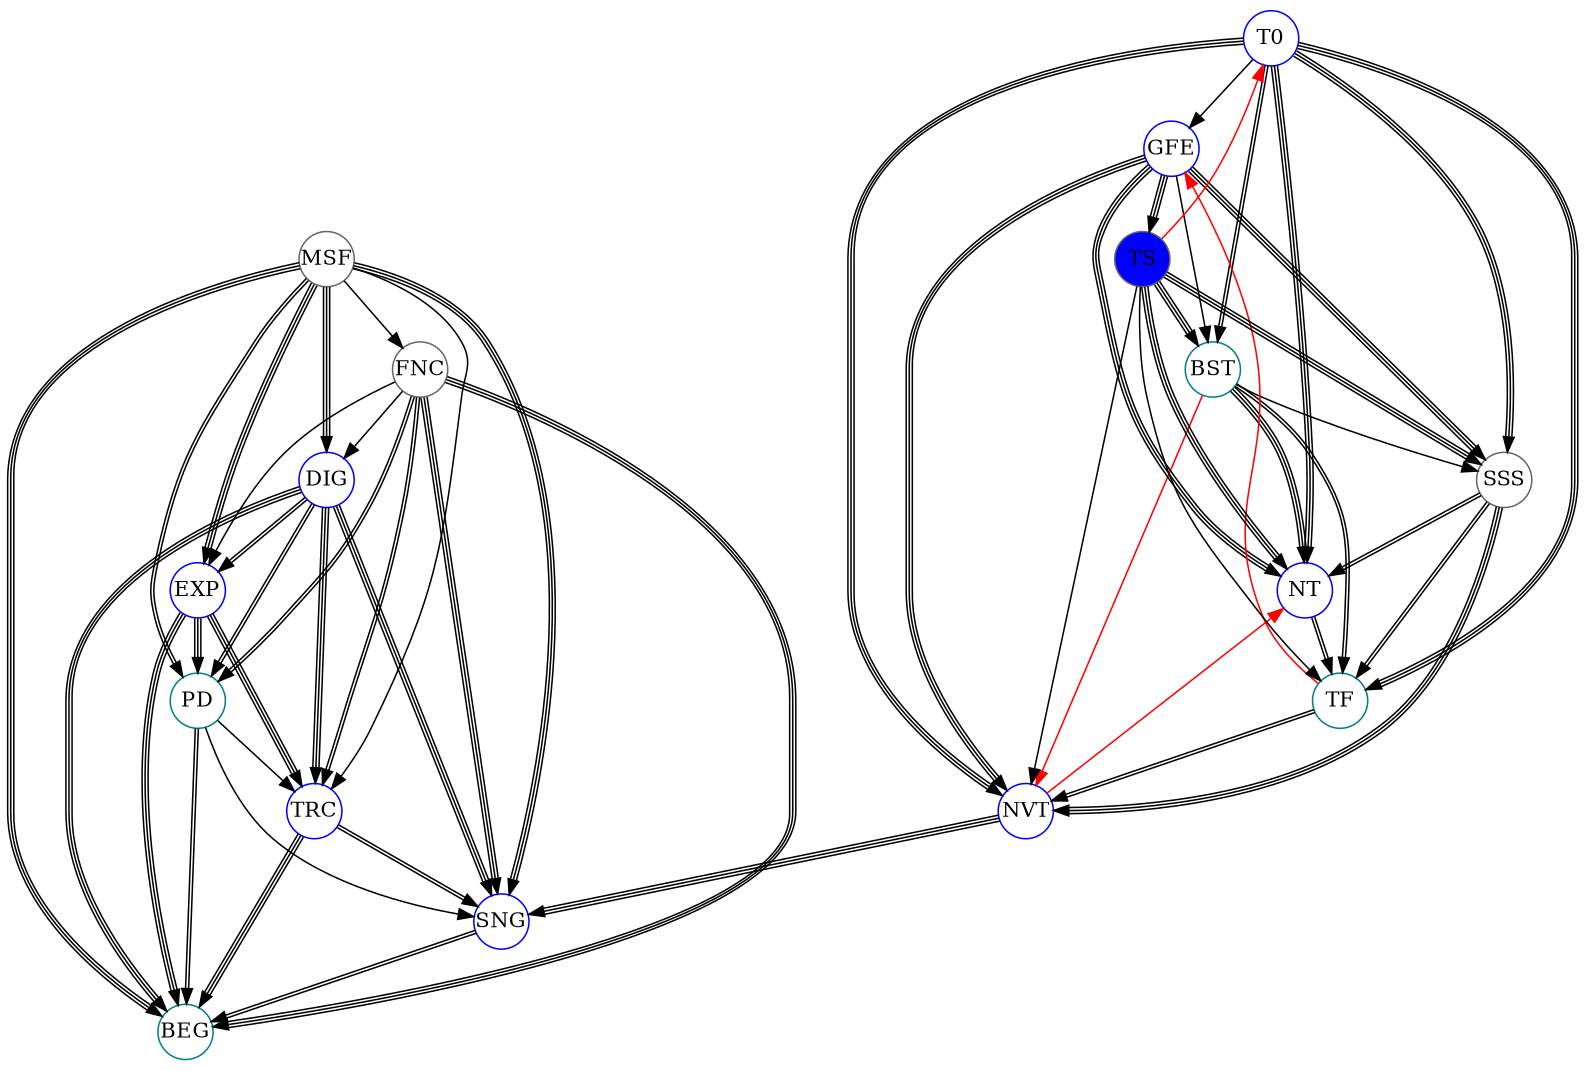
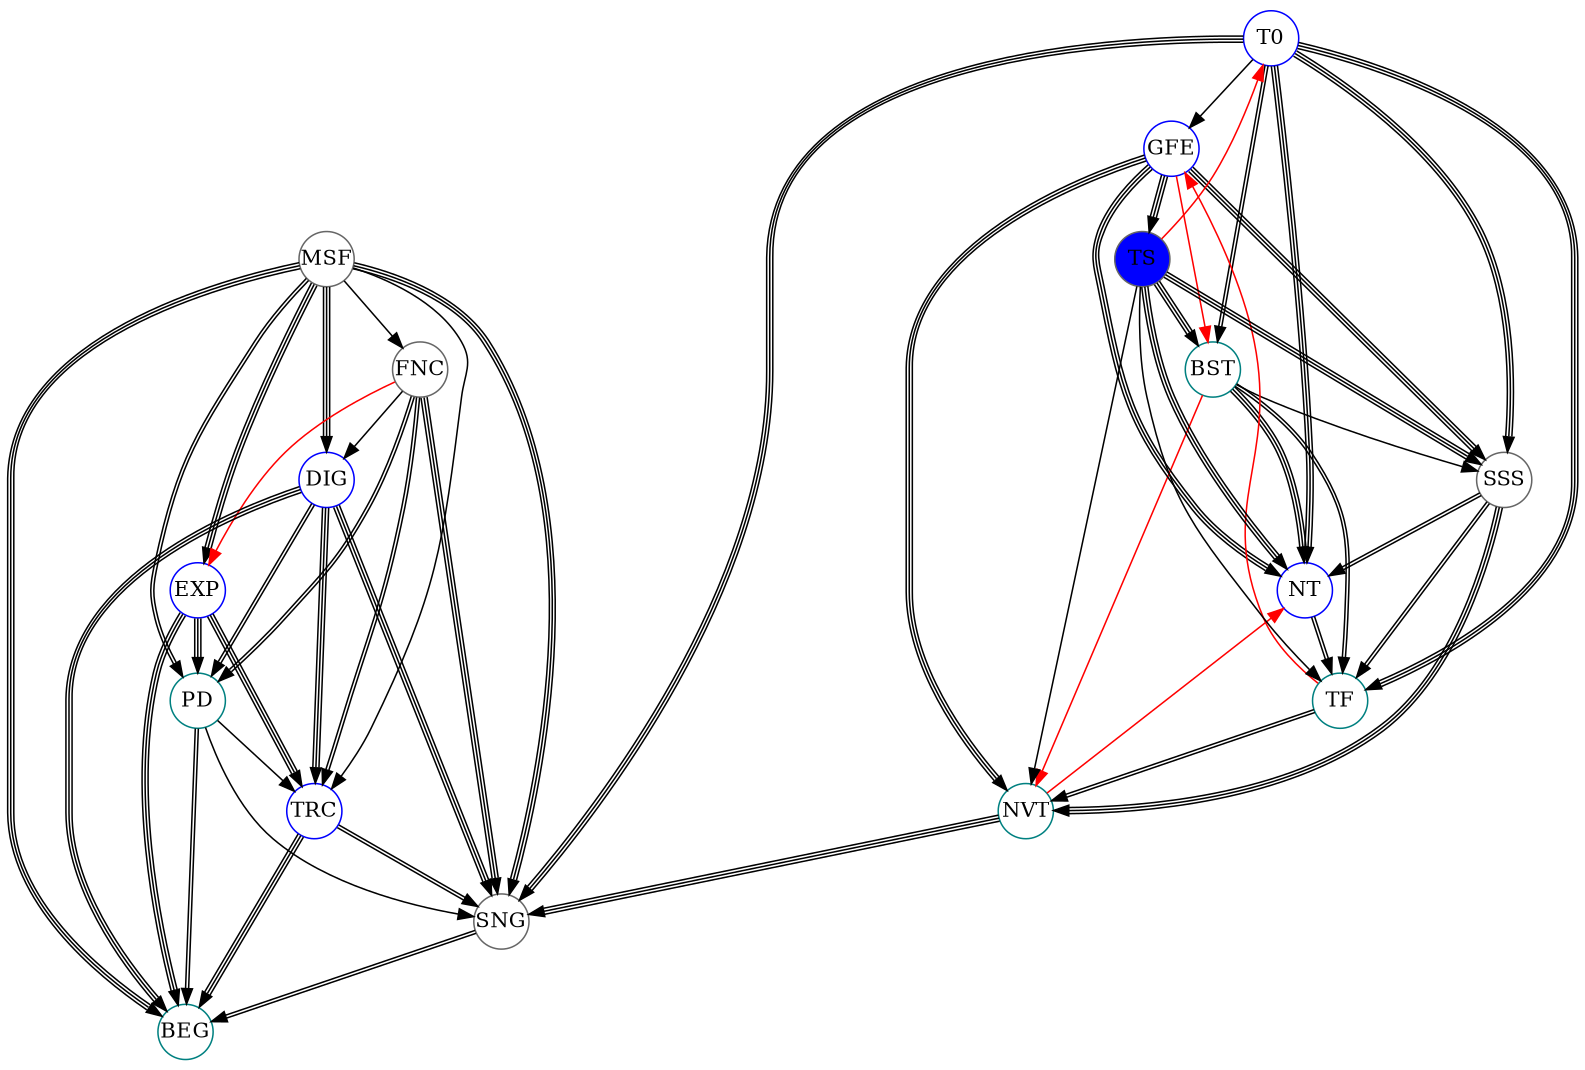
(1191, 252) -> (1191, 252)
(851, 304) -> (770, 319)
(289, 449) -> (289, 449)
(268, 530) -> none
(1026, 811) -> (1026, 811)
(790, 818) -> none
(501, 922) -> (501, 922)
